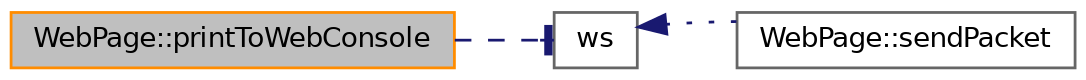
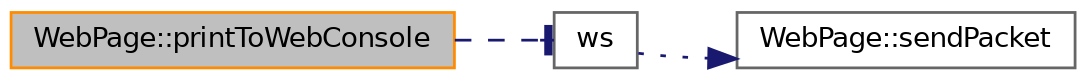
(701, 22) -> (673, 57)
